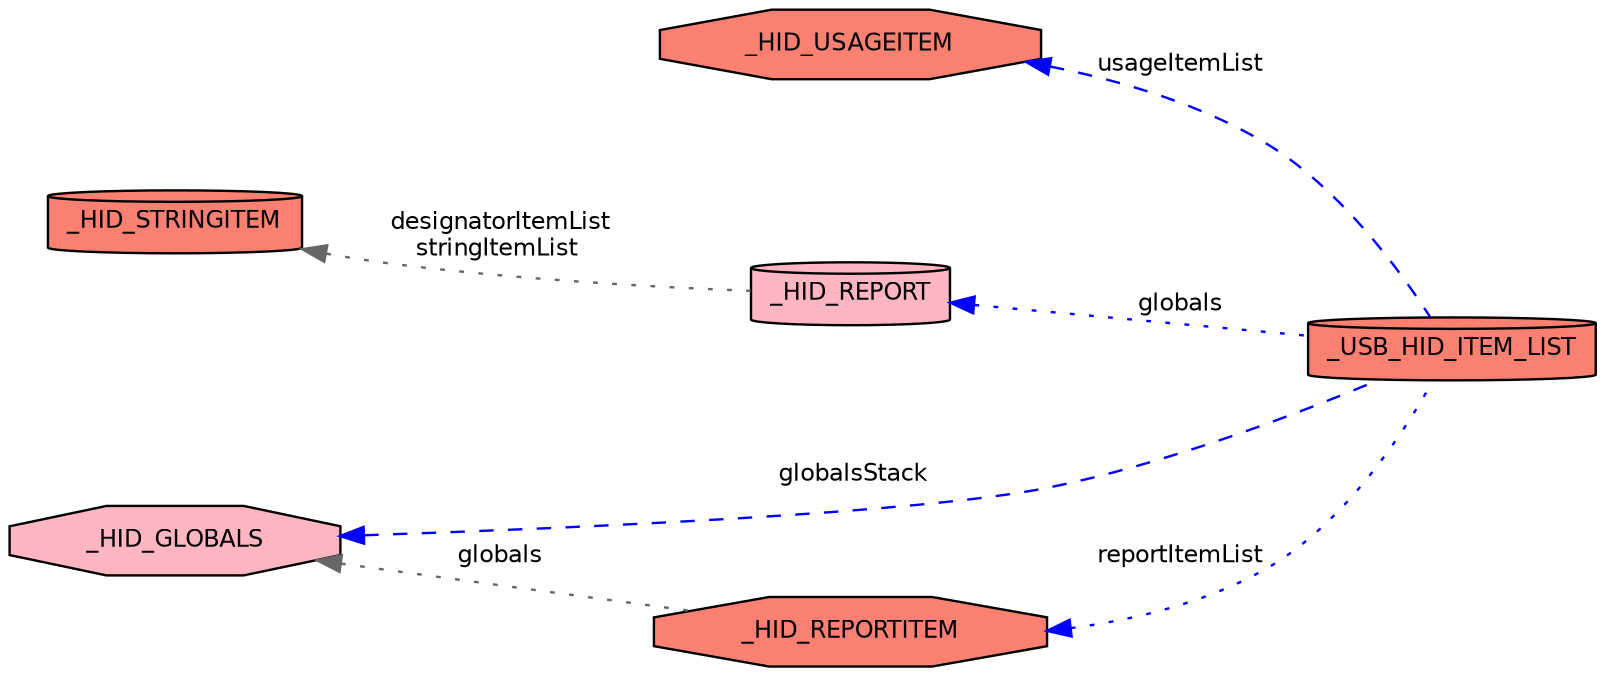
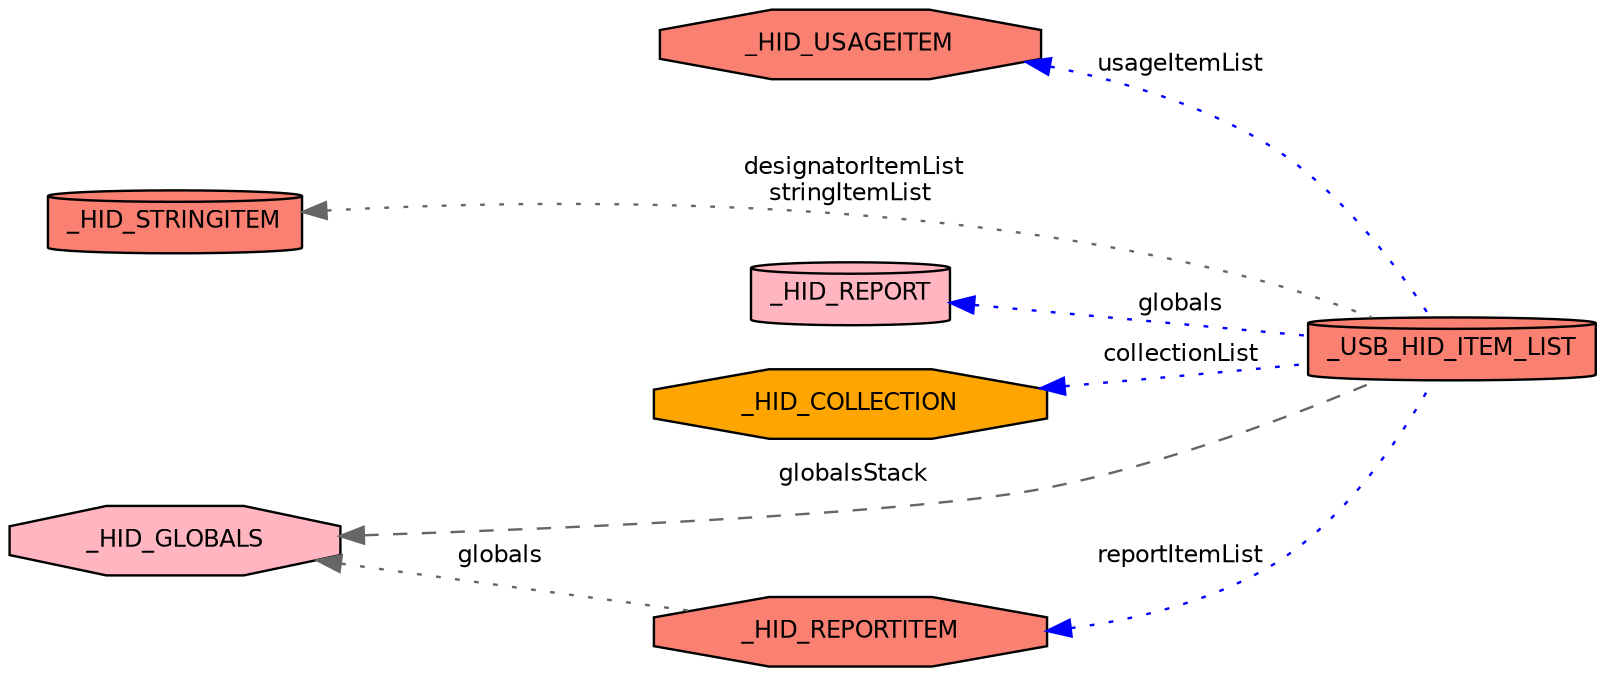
(1270, 146) -> (1270, 146)
(538, 278) -> (855, 215)
none -> (850, 404)
(880, 508) -> (880, 508)
